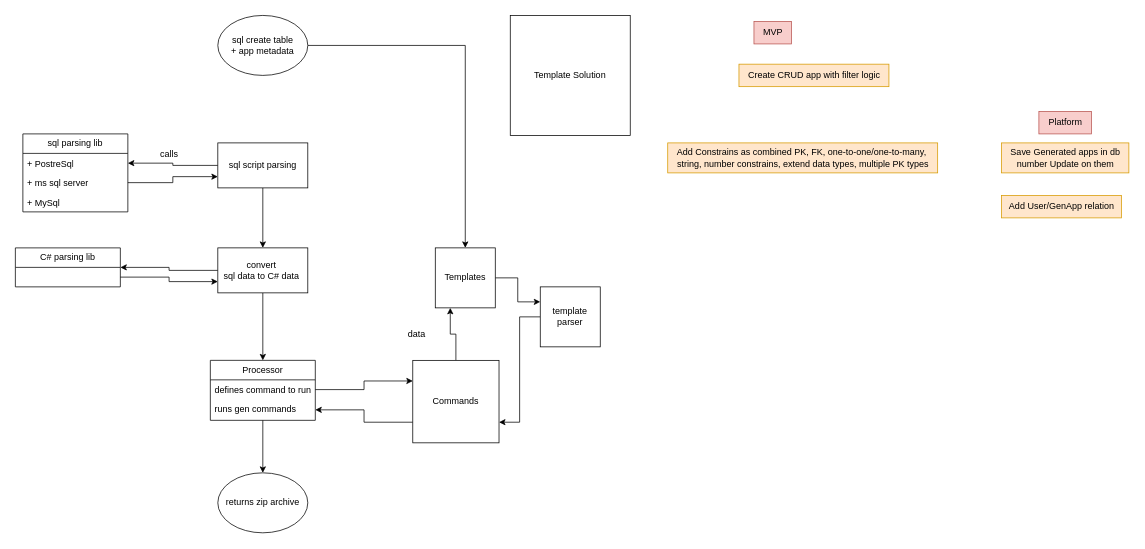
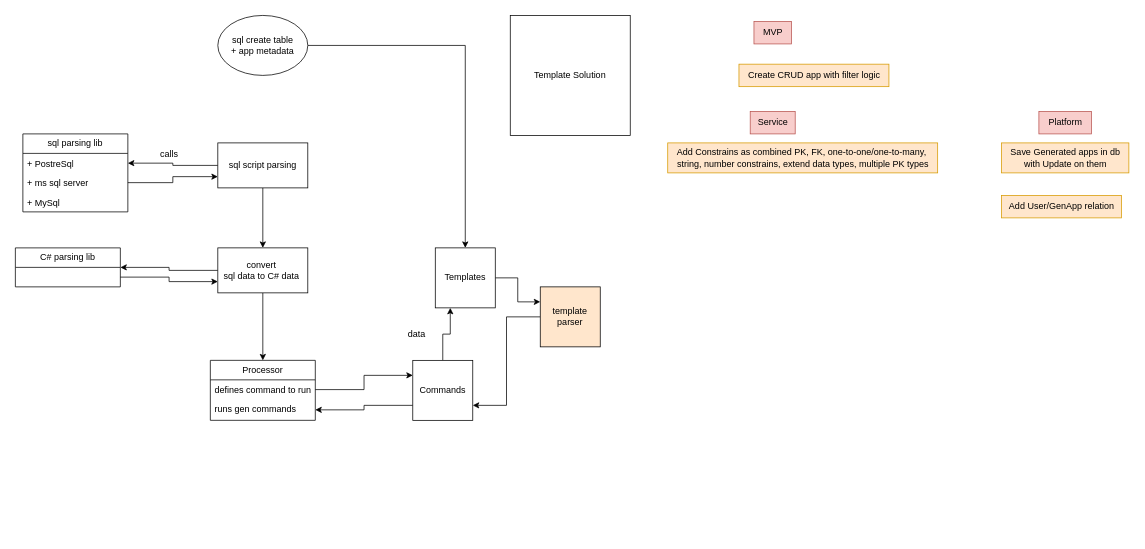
none -> (773, 123)
(1066, 158) -> (1066, 158)
(570, 317) -> (570, 317)
(456, 402) -> (443, 390)
(263, 444) -> none
(263, 503) -> none
